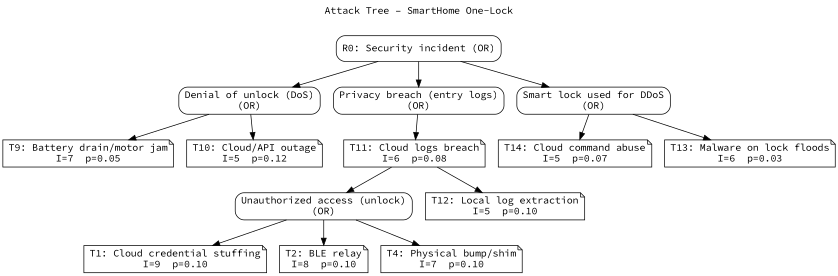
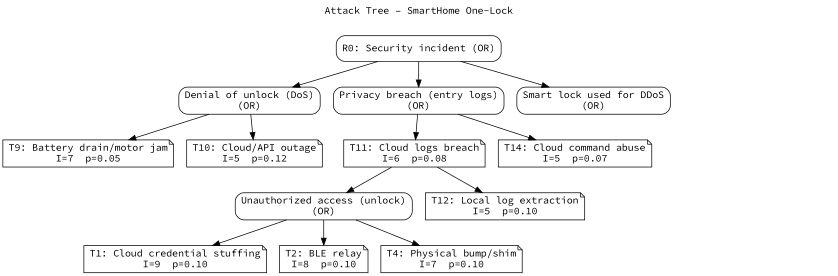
(586, 124) -> (493, 126)
(750, 153) -> none
